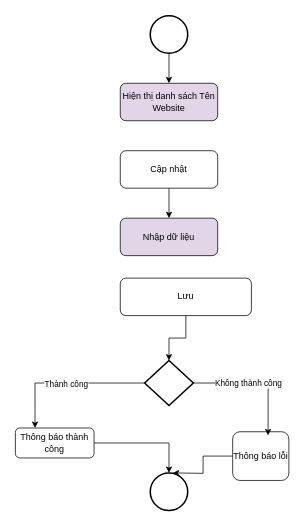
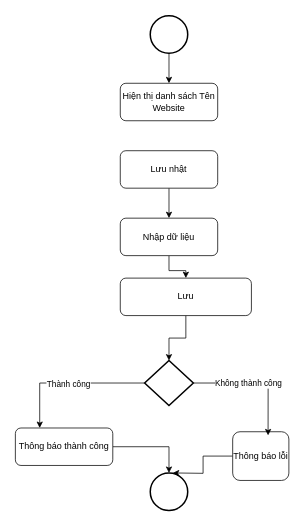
(169, 102) -> (169, 102)
(169, 169) -> (169, 169)
(169, 237) -> (169, 237)
none -> (178, 270)
(55, 443) -> (64, 447)
